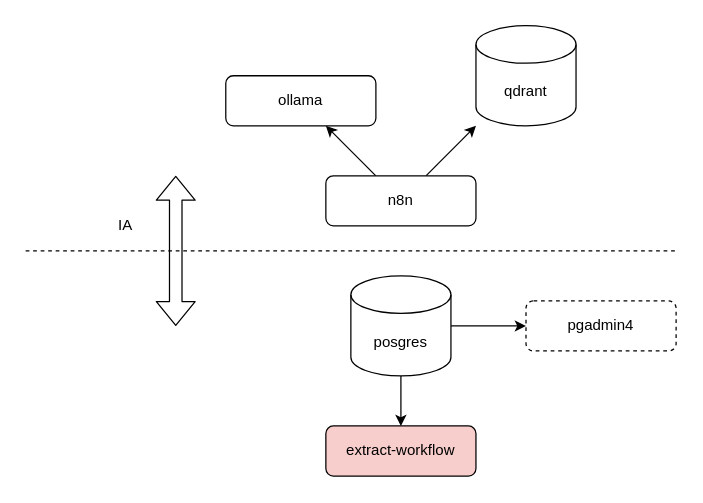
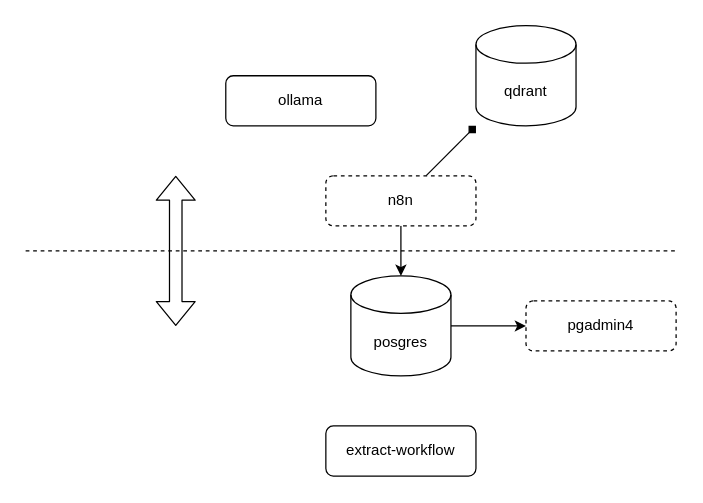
(469, 132) -> (469, 132)
(353, 153) -> none
(401, 201) -> (401, 201)
(126, 226) -> none
none -> (401, 247)
(401, 397) -> none
(401, 451) -> (401, 451)
